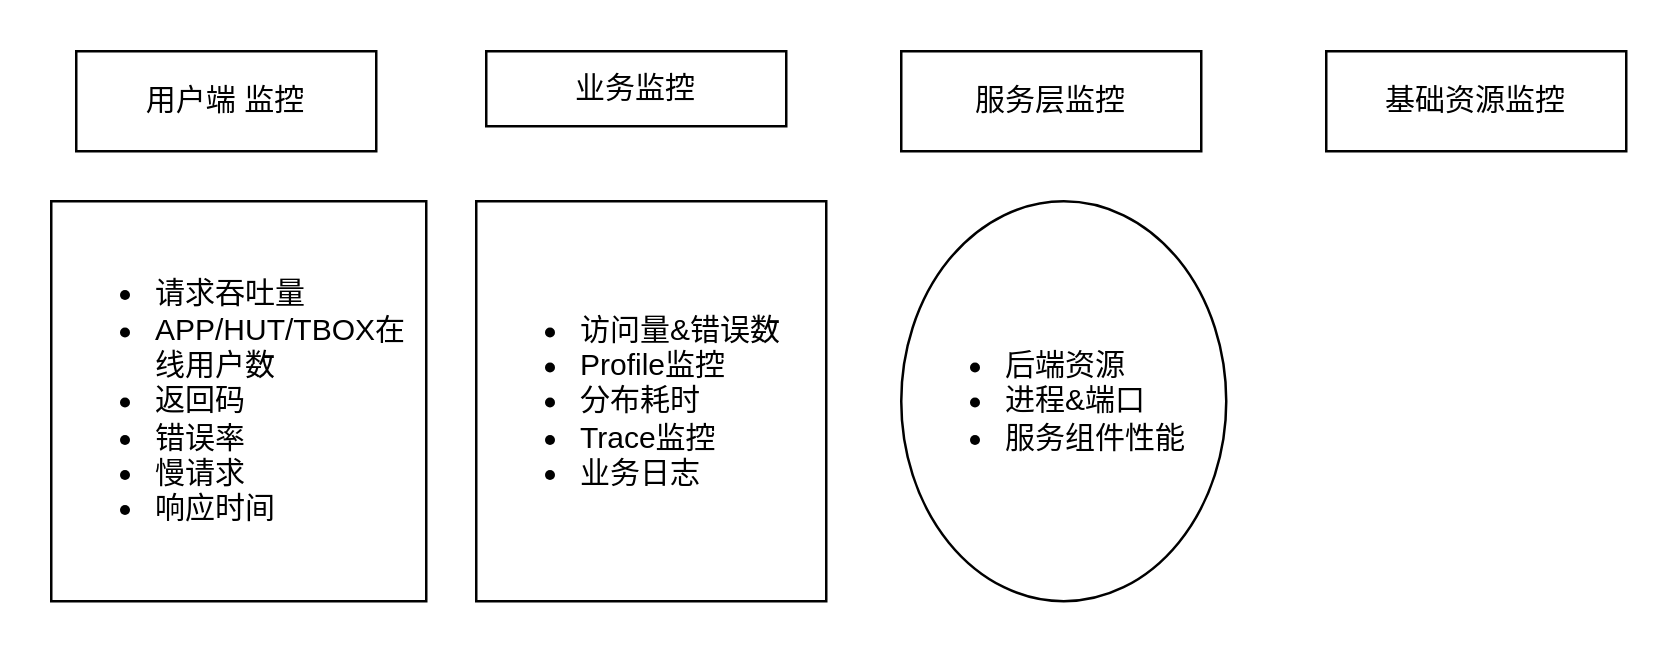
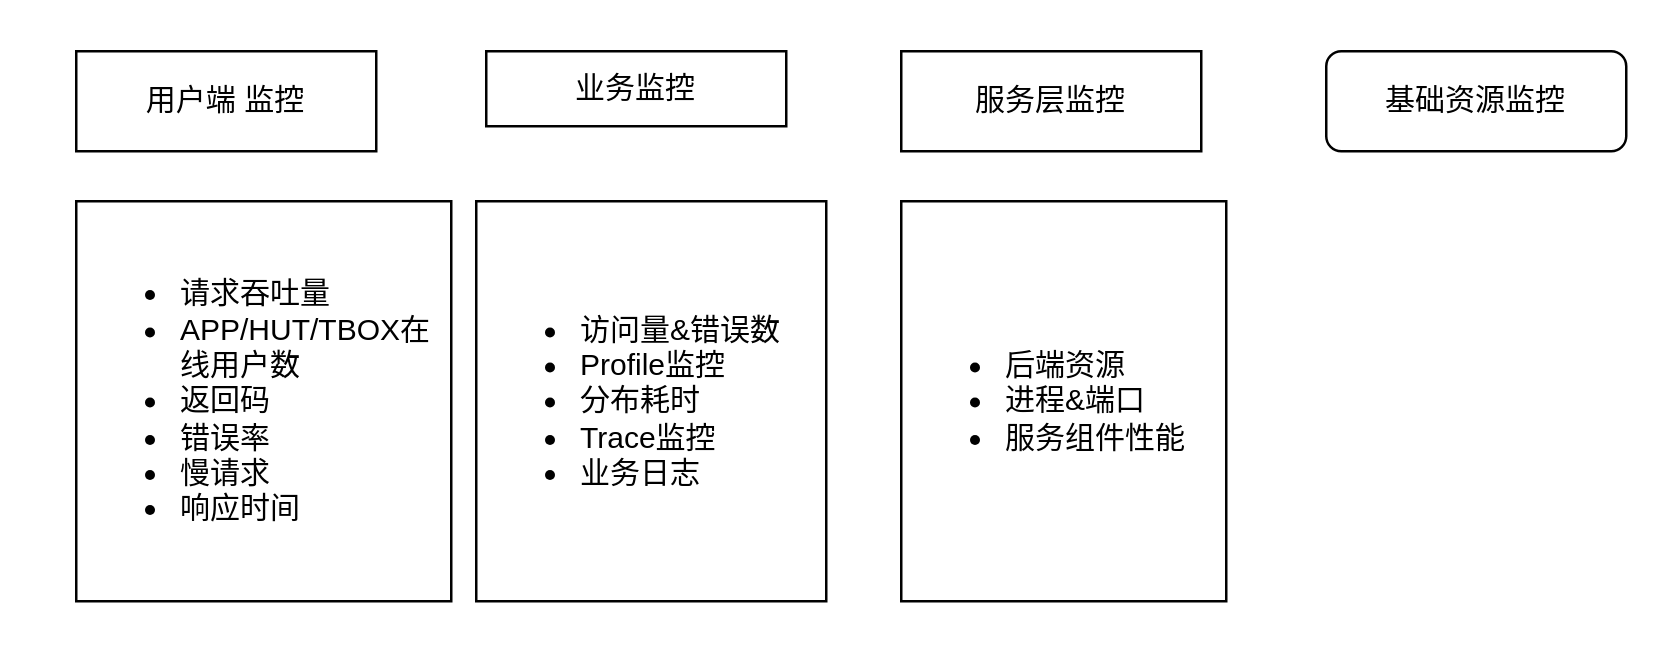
(1476, 101) -> (1476, 101)
(239, 401) -> (264, 401)
(1064, 401) -> (1064, 401)
